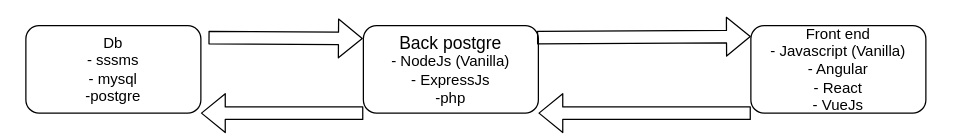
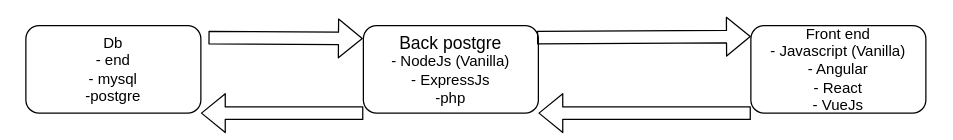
(113, 69) -> (113, 69)
